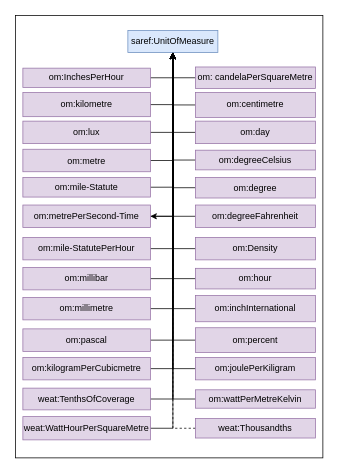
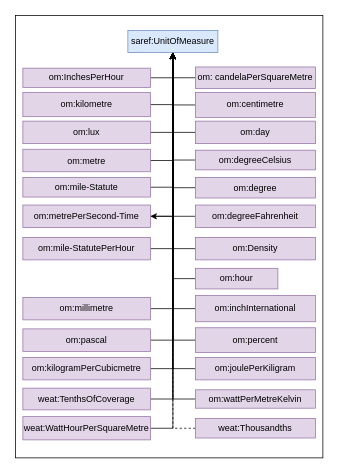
(87, 279) -> none
(160, 279) -> none
(255, 279) -> (237, 279)
